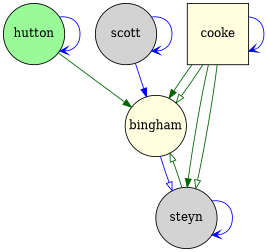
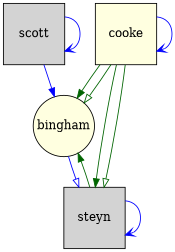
(34, 34) -> none
(126, 34) -> (34, 34)
(178, 174) -> (86, 174)
(186, 218) -> (95, 218)
